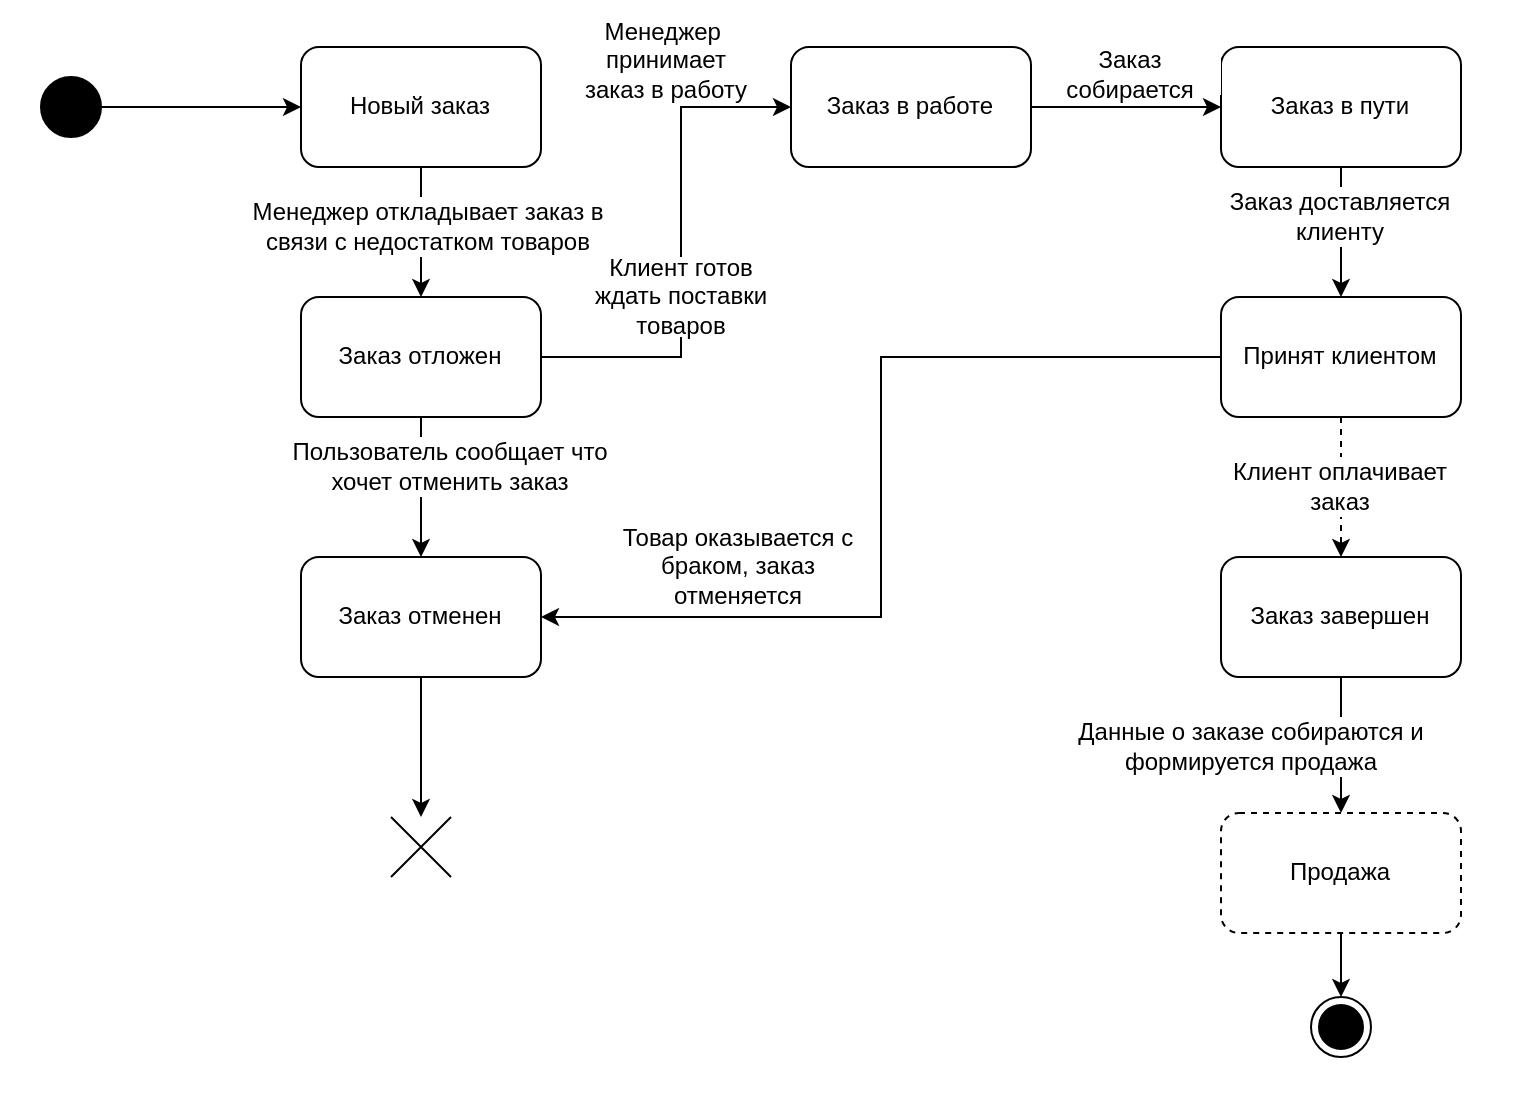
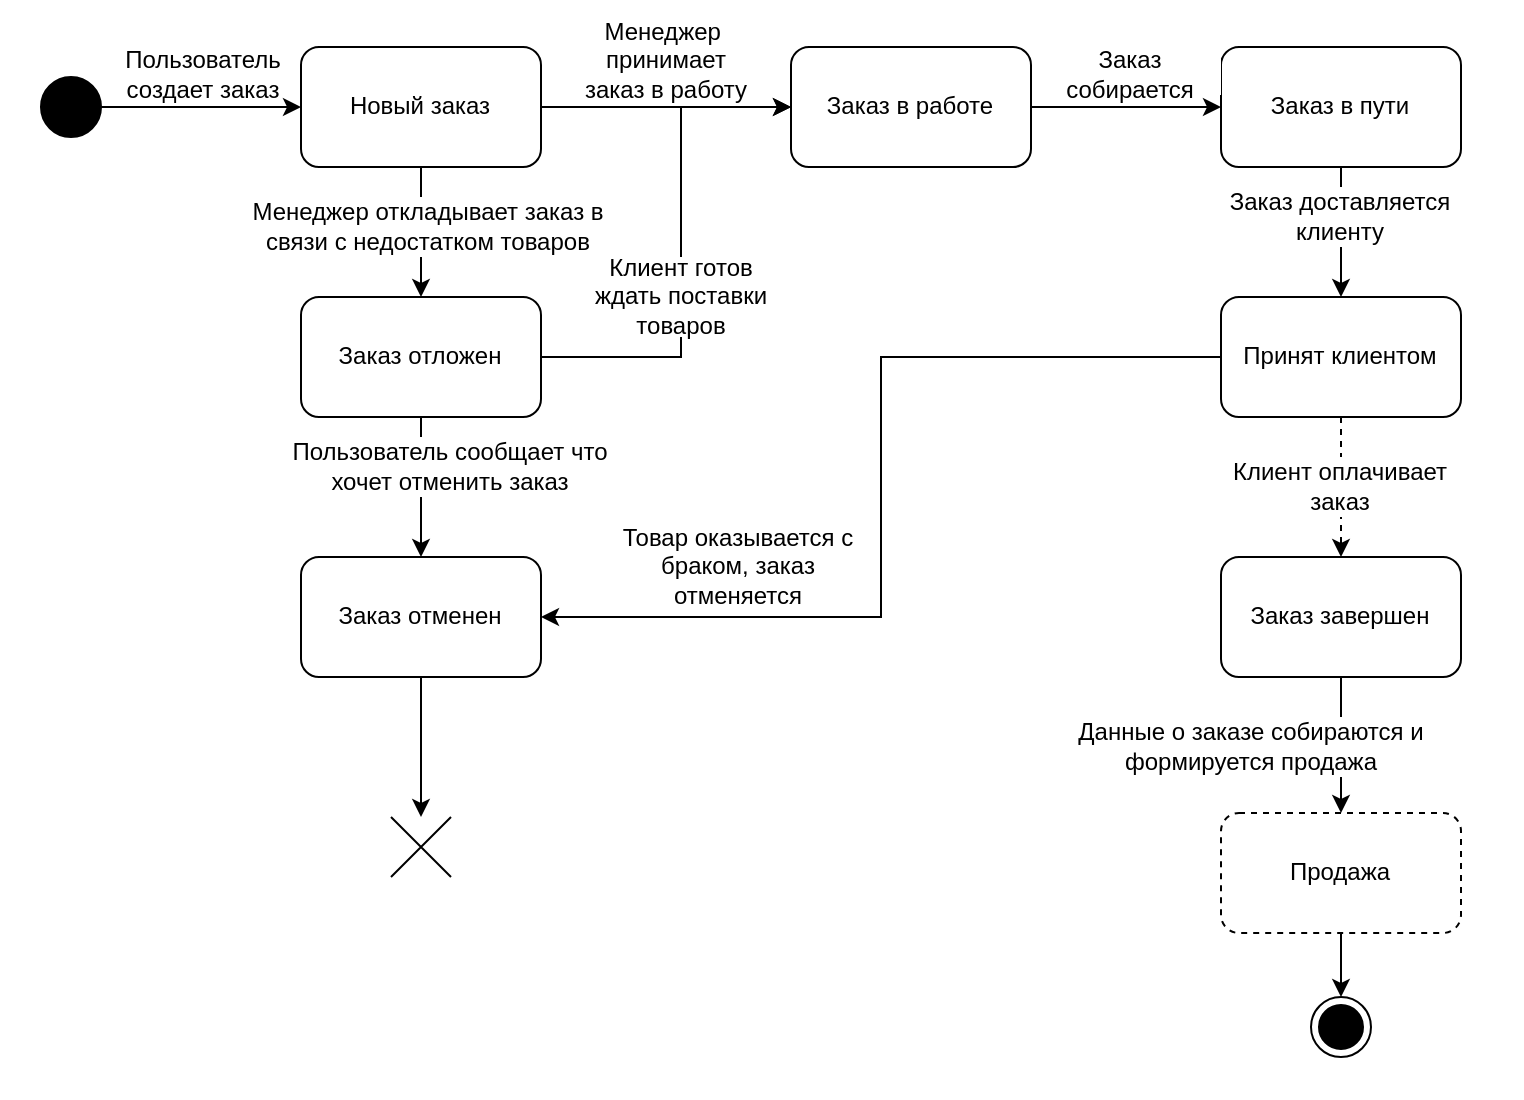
none -> (204, 75)
none -> (609, 107)
